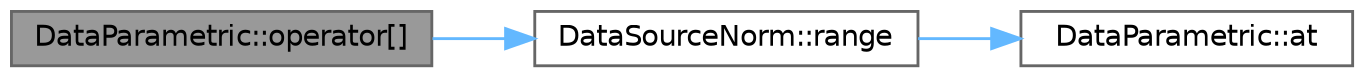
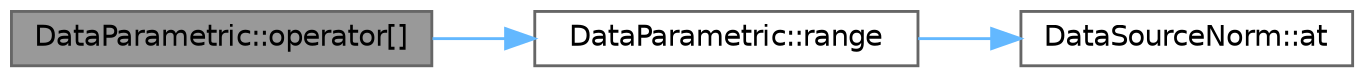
(726, 39) -> (726, 39)
(1187, 39) -> (1187, 39)
